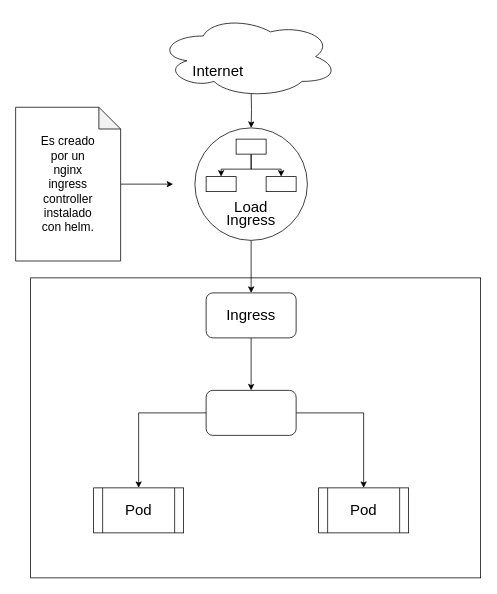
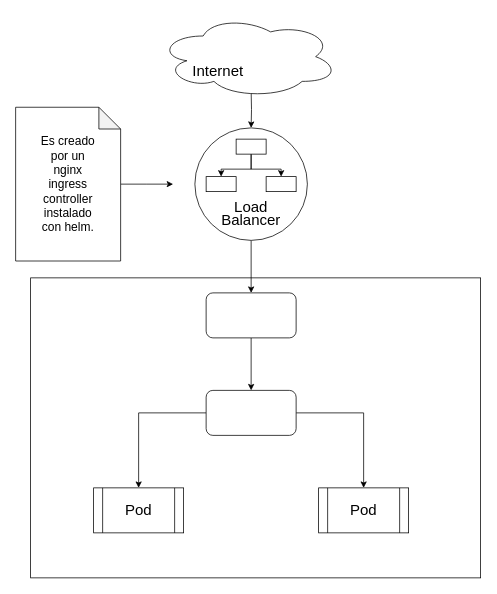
(251, 214) -> (251, 214)
(251, 315) -> none
